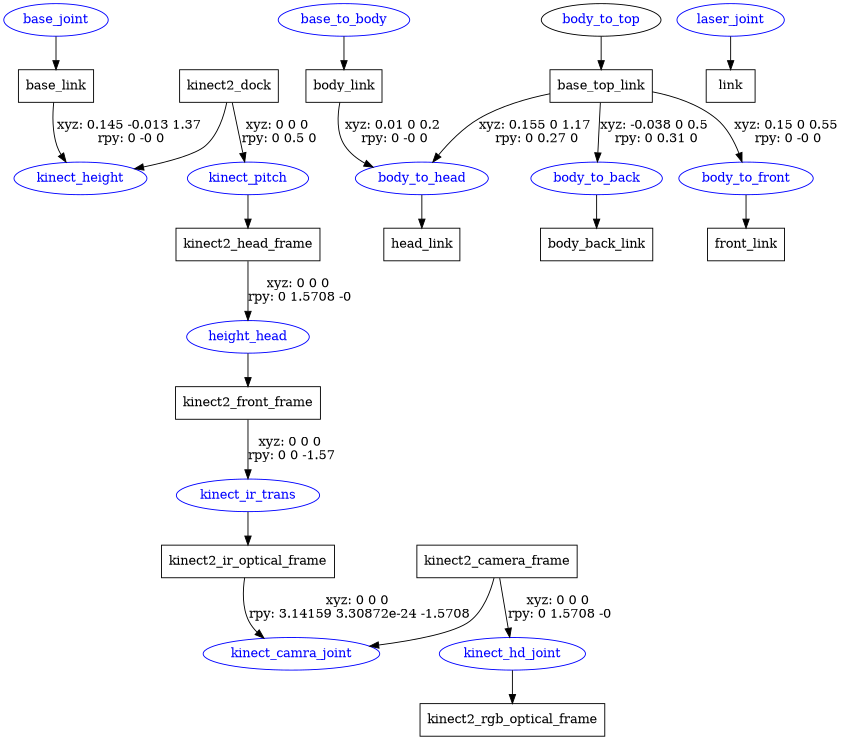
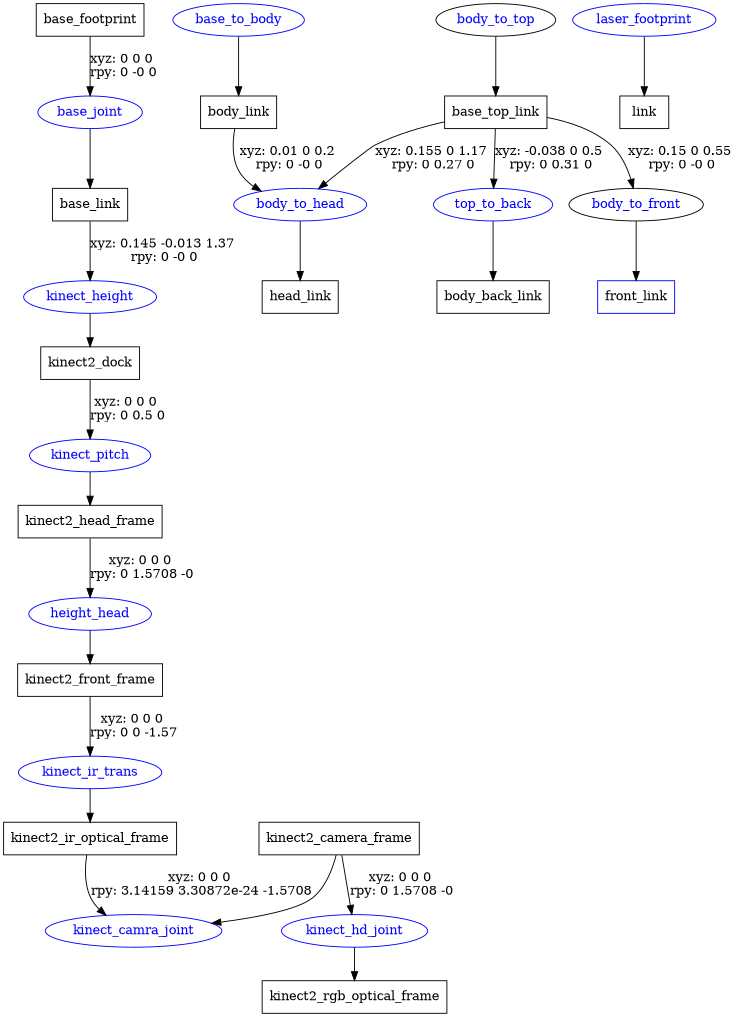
none -> (90, 20)
(731, 20) -> (644, 20)
(198, 150) -> (90, 326)
(597, 178) -> (493, 205)
(746, 178) -> (636, 205)
(746, 244) -> (636, 297)
